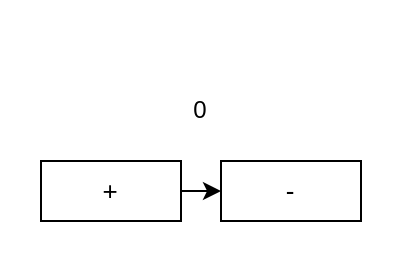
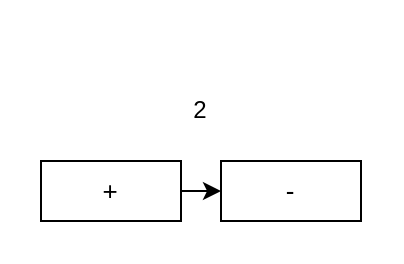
(201, 111) -> (201, 111)
